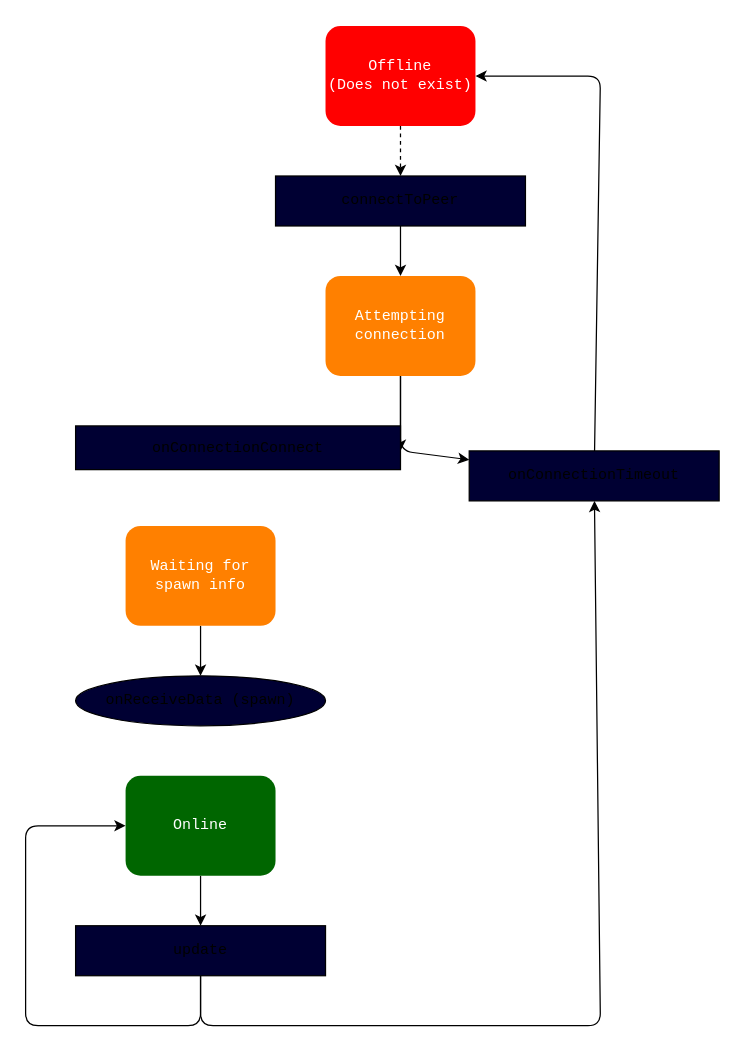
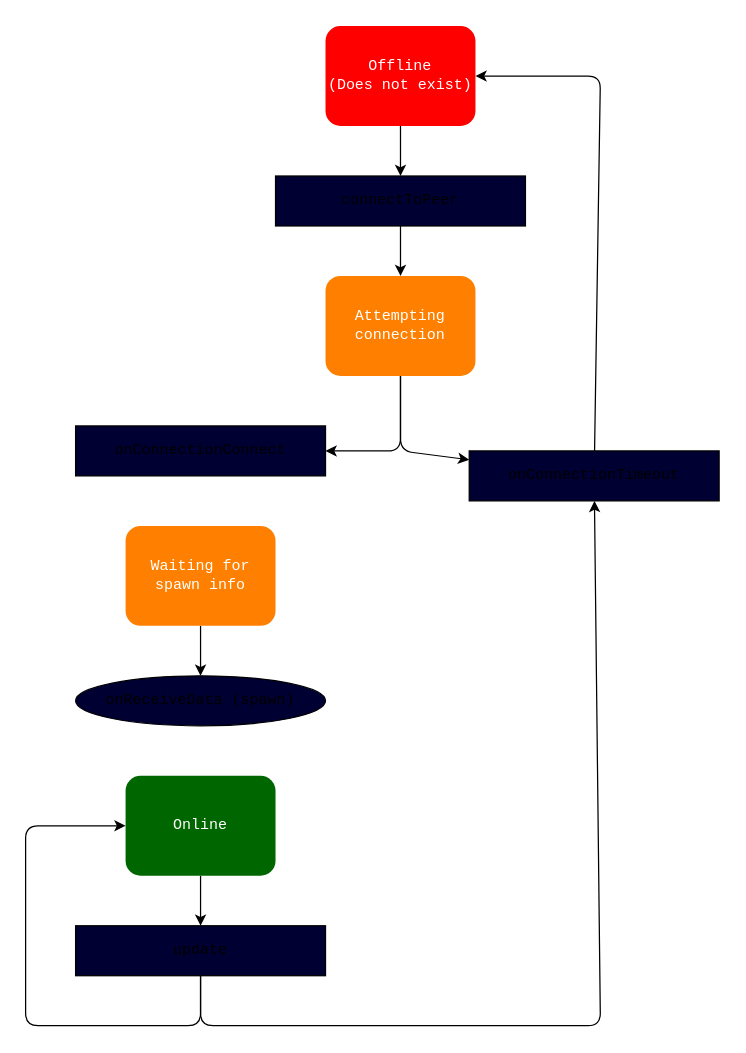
(401, 146) -> (401, 146)
(238, 448) -> (201, 451)
